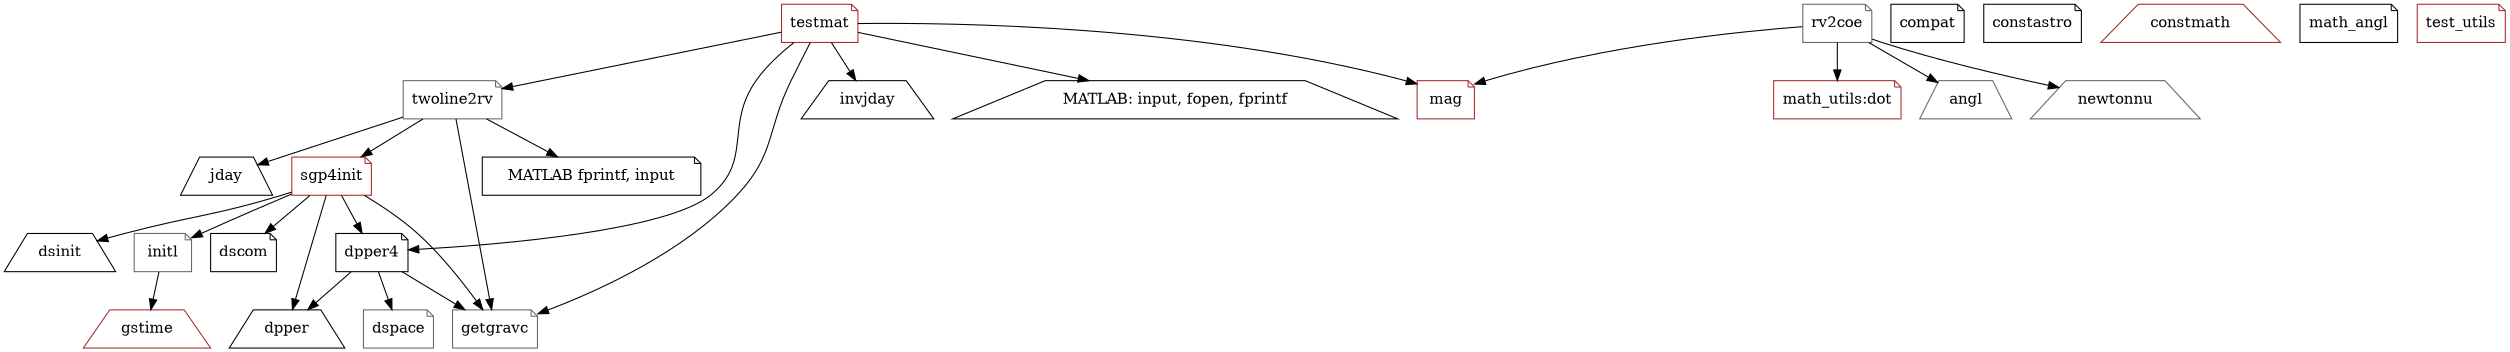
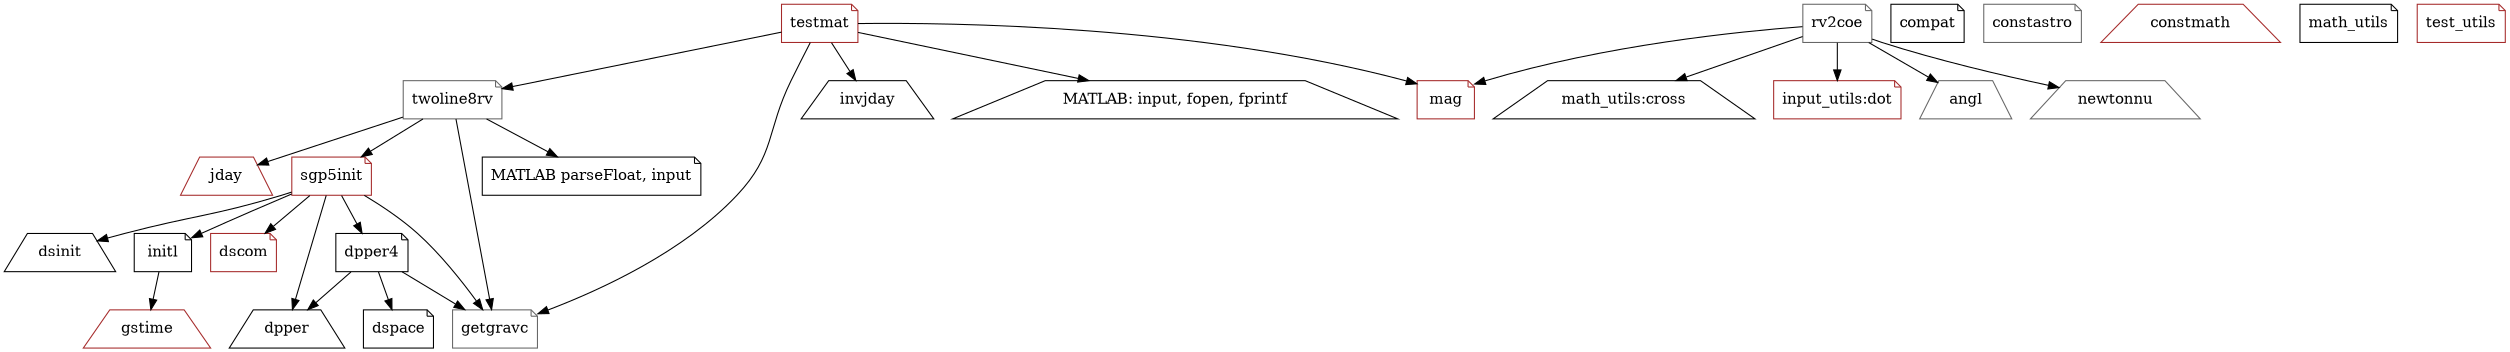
(2033, 23) -> (2033, 23)
(2349, 23) -> (2349, 23)
(453, 100) -> (453, 100)
none -> (1624, 100)
(1837, 100) -> (1837, 100)
(227, 176) -> (227, 176)
(332, 176) -> (332, 176)
(592, 176) -> (592, 176)
(656, 218) -> none
(163, 253) -> (163, 253)
(244, 253) -> (244, 253)
(398, 329) -> (398, 329)
